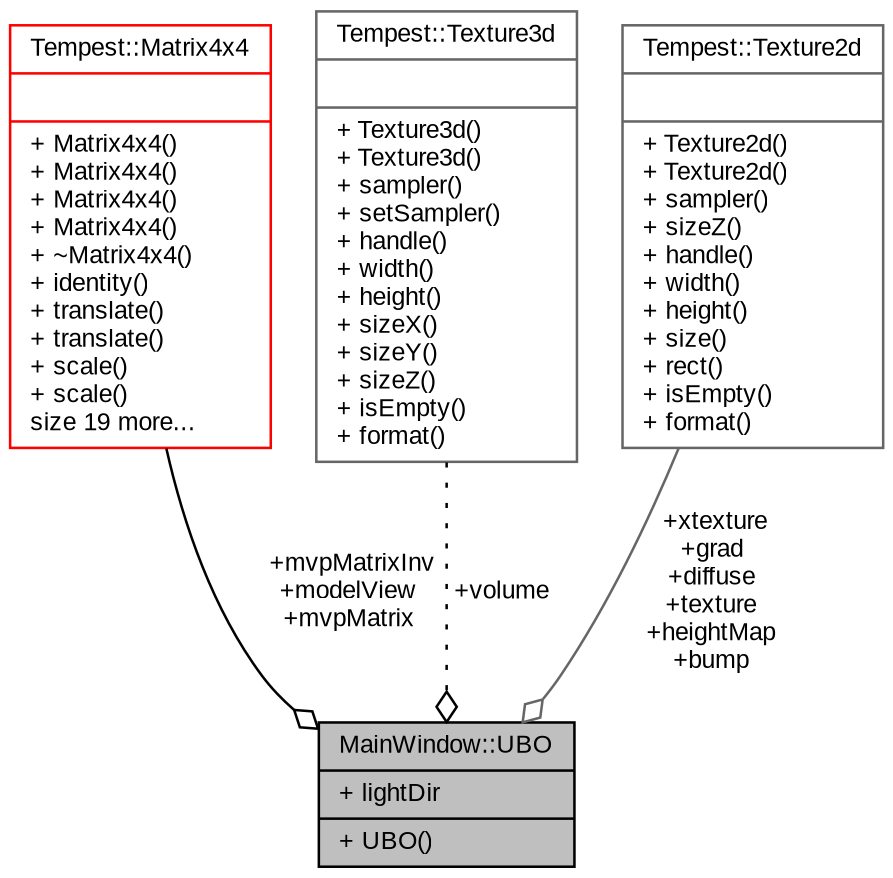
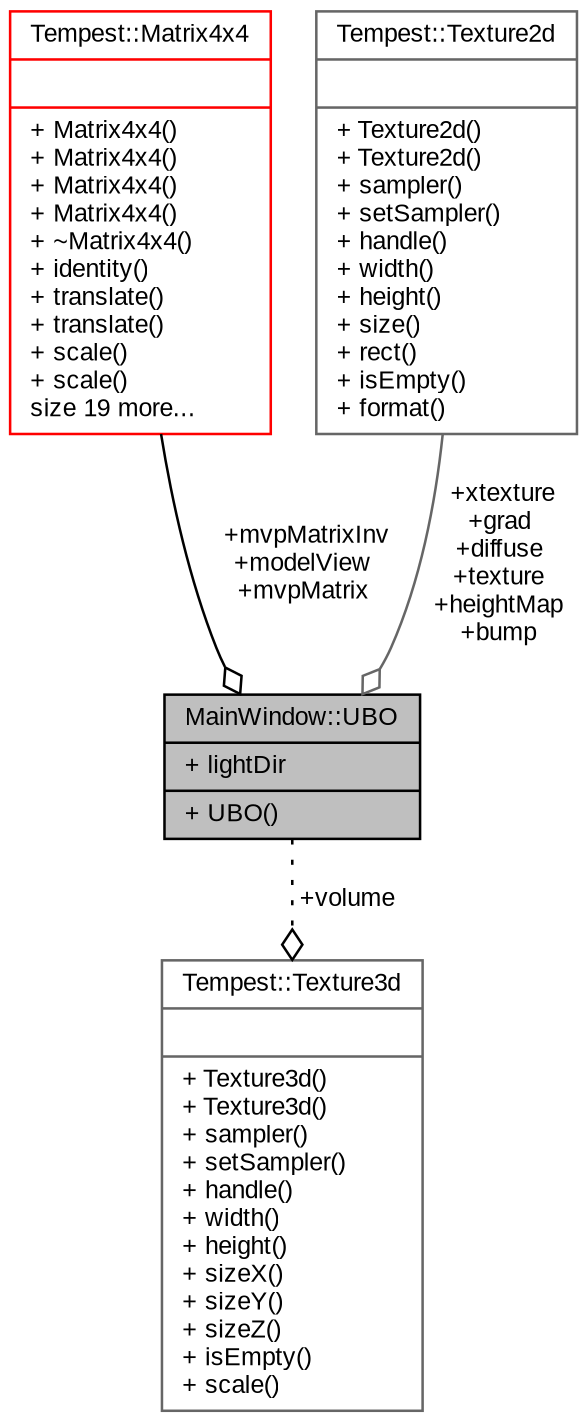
(693, 228) -> (419, 214)
(391, 437) -> (232, 1385)
(447, 577) -> (292, 884)
